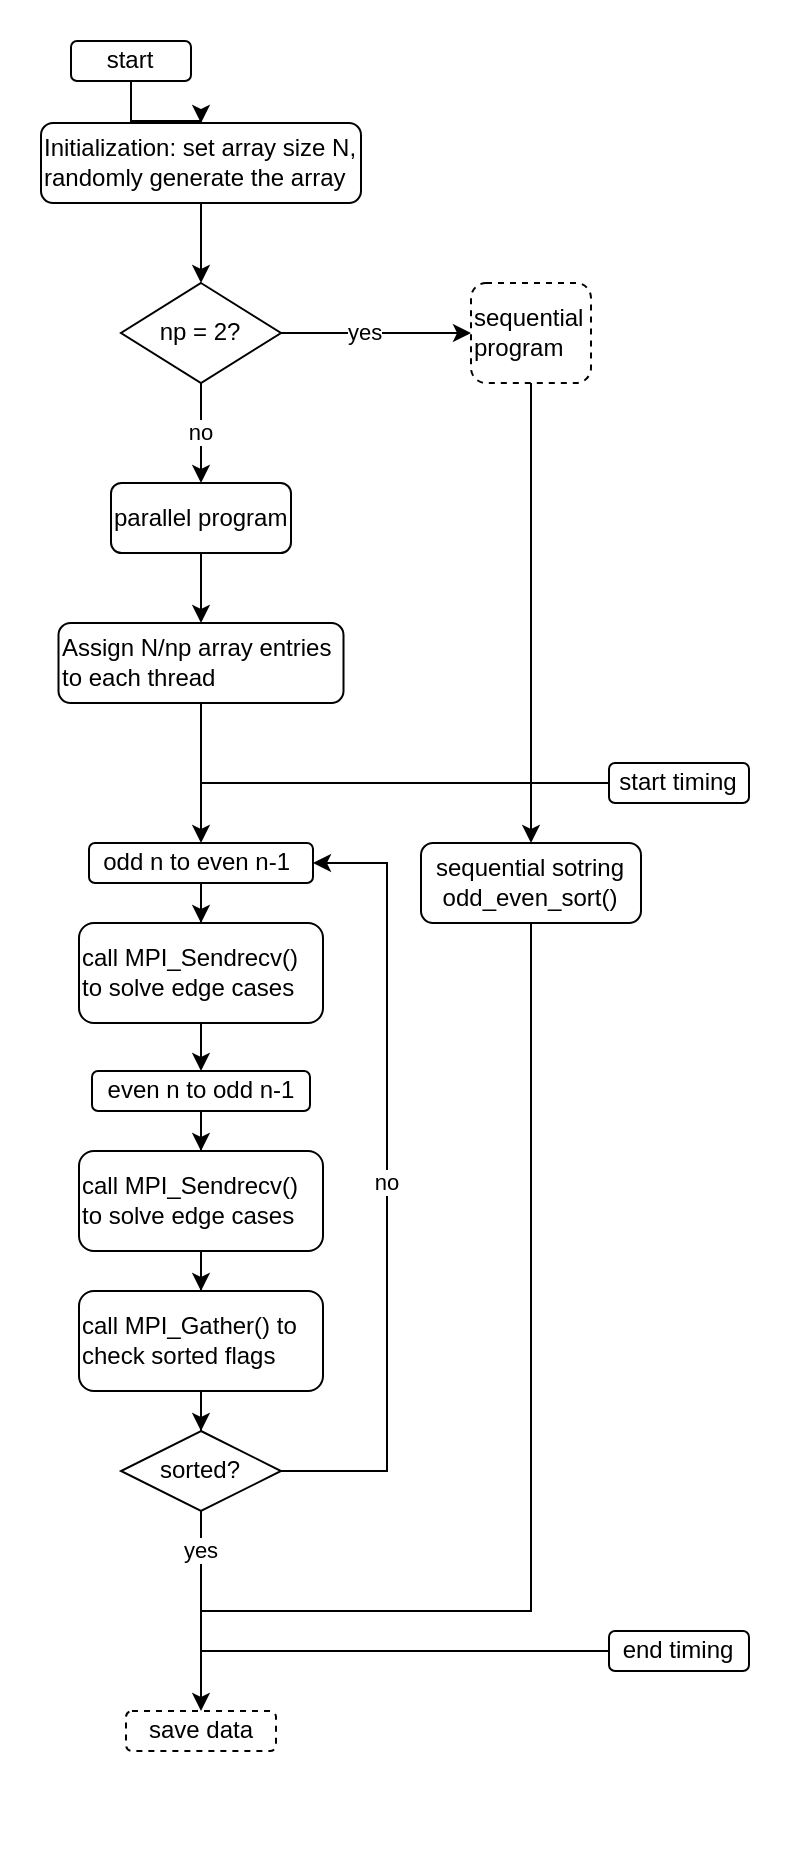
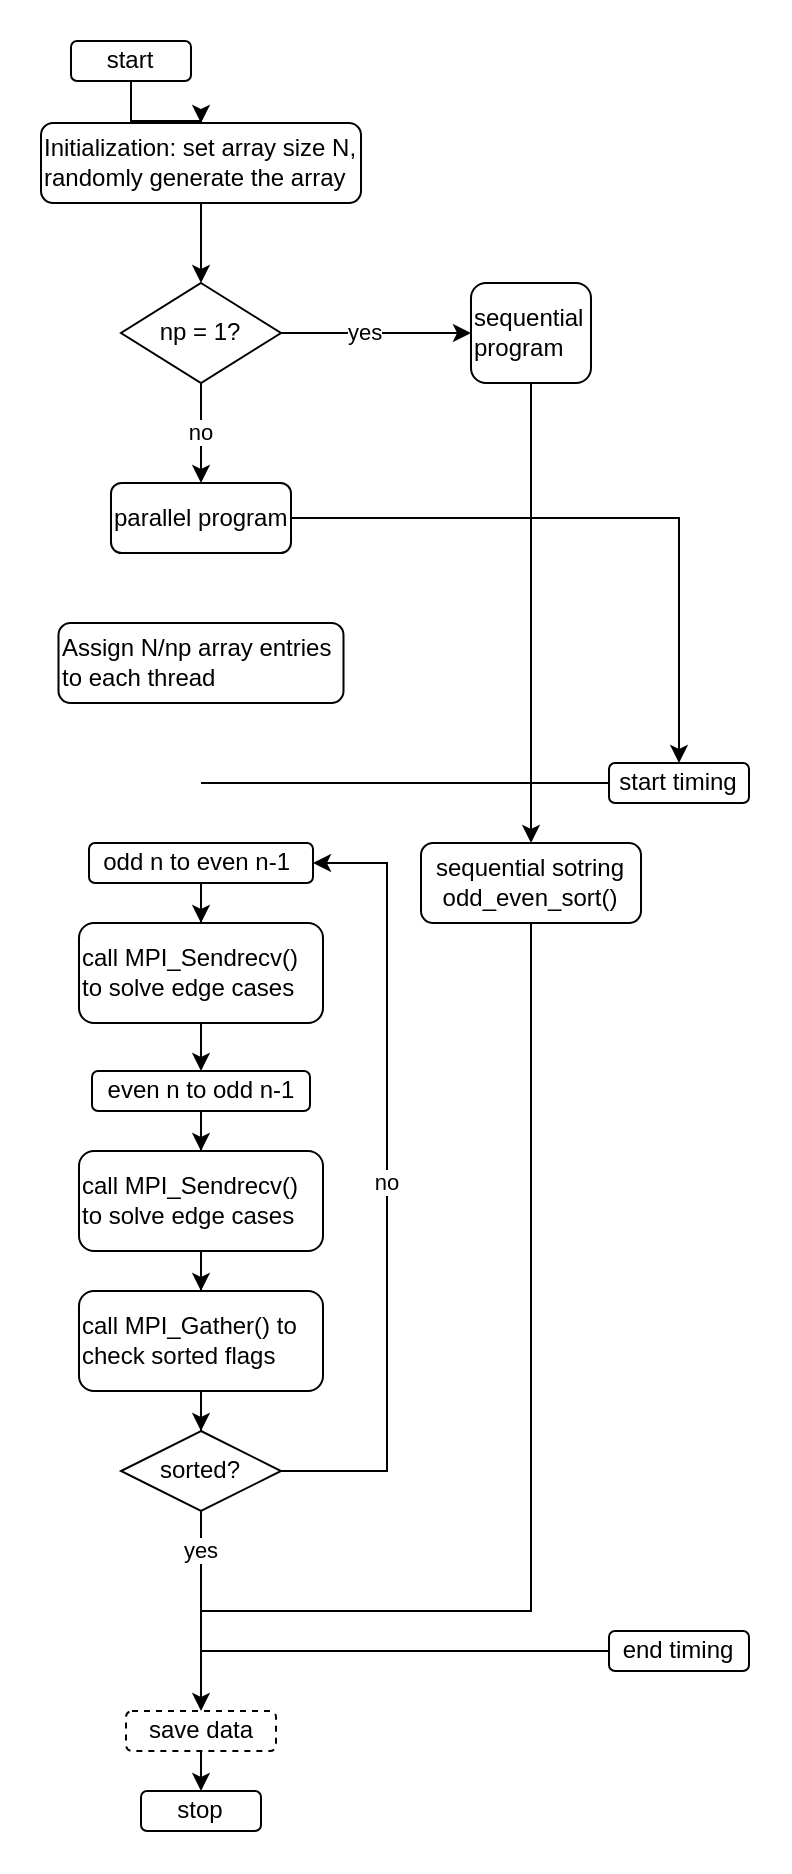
(201, 333) -> (201, 333)
(531, 333) -> (531, 333)
(201, 591) -> (601, 518)
(201, 766) -> none
none -> (201, 1764)
none -> (201, 1811)
